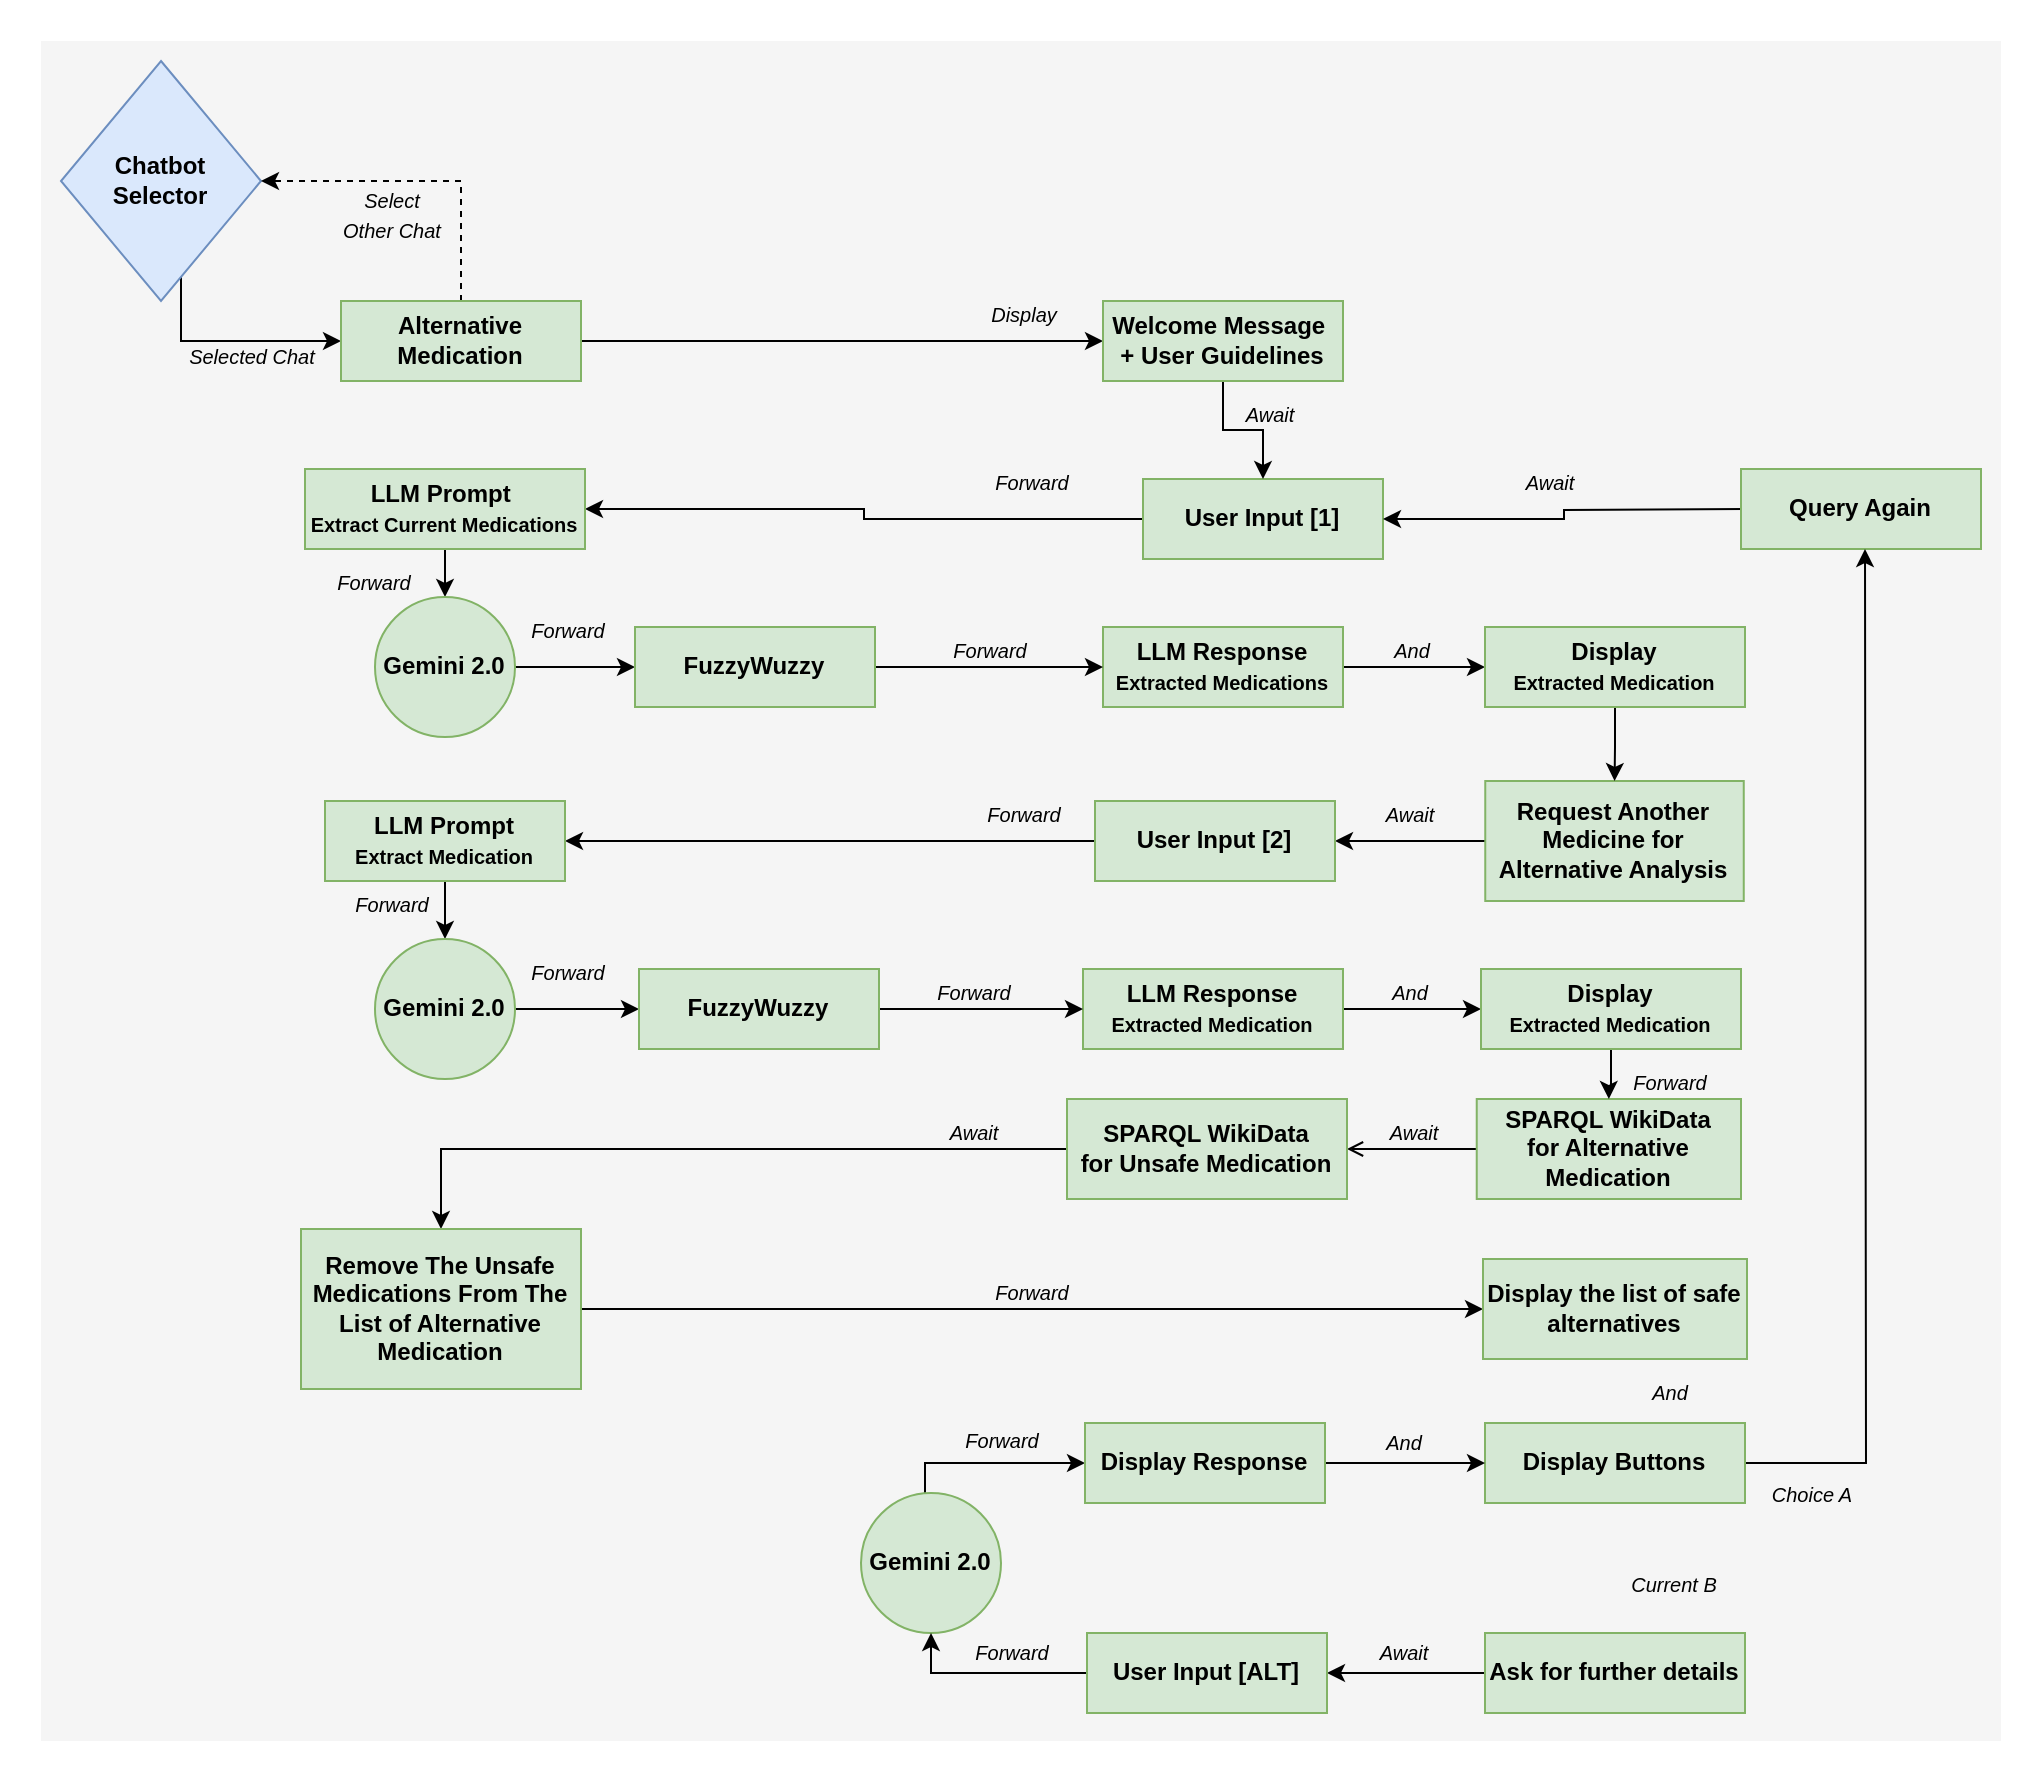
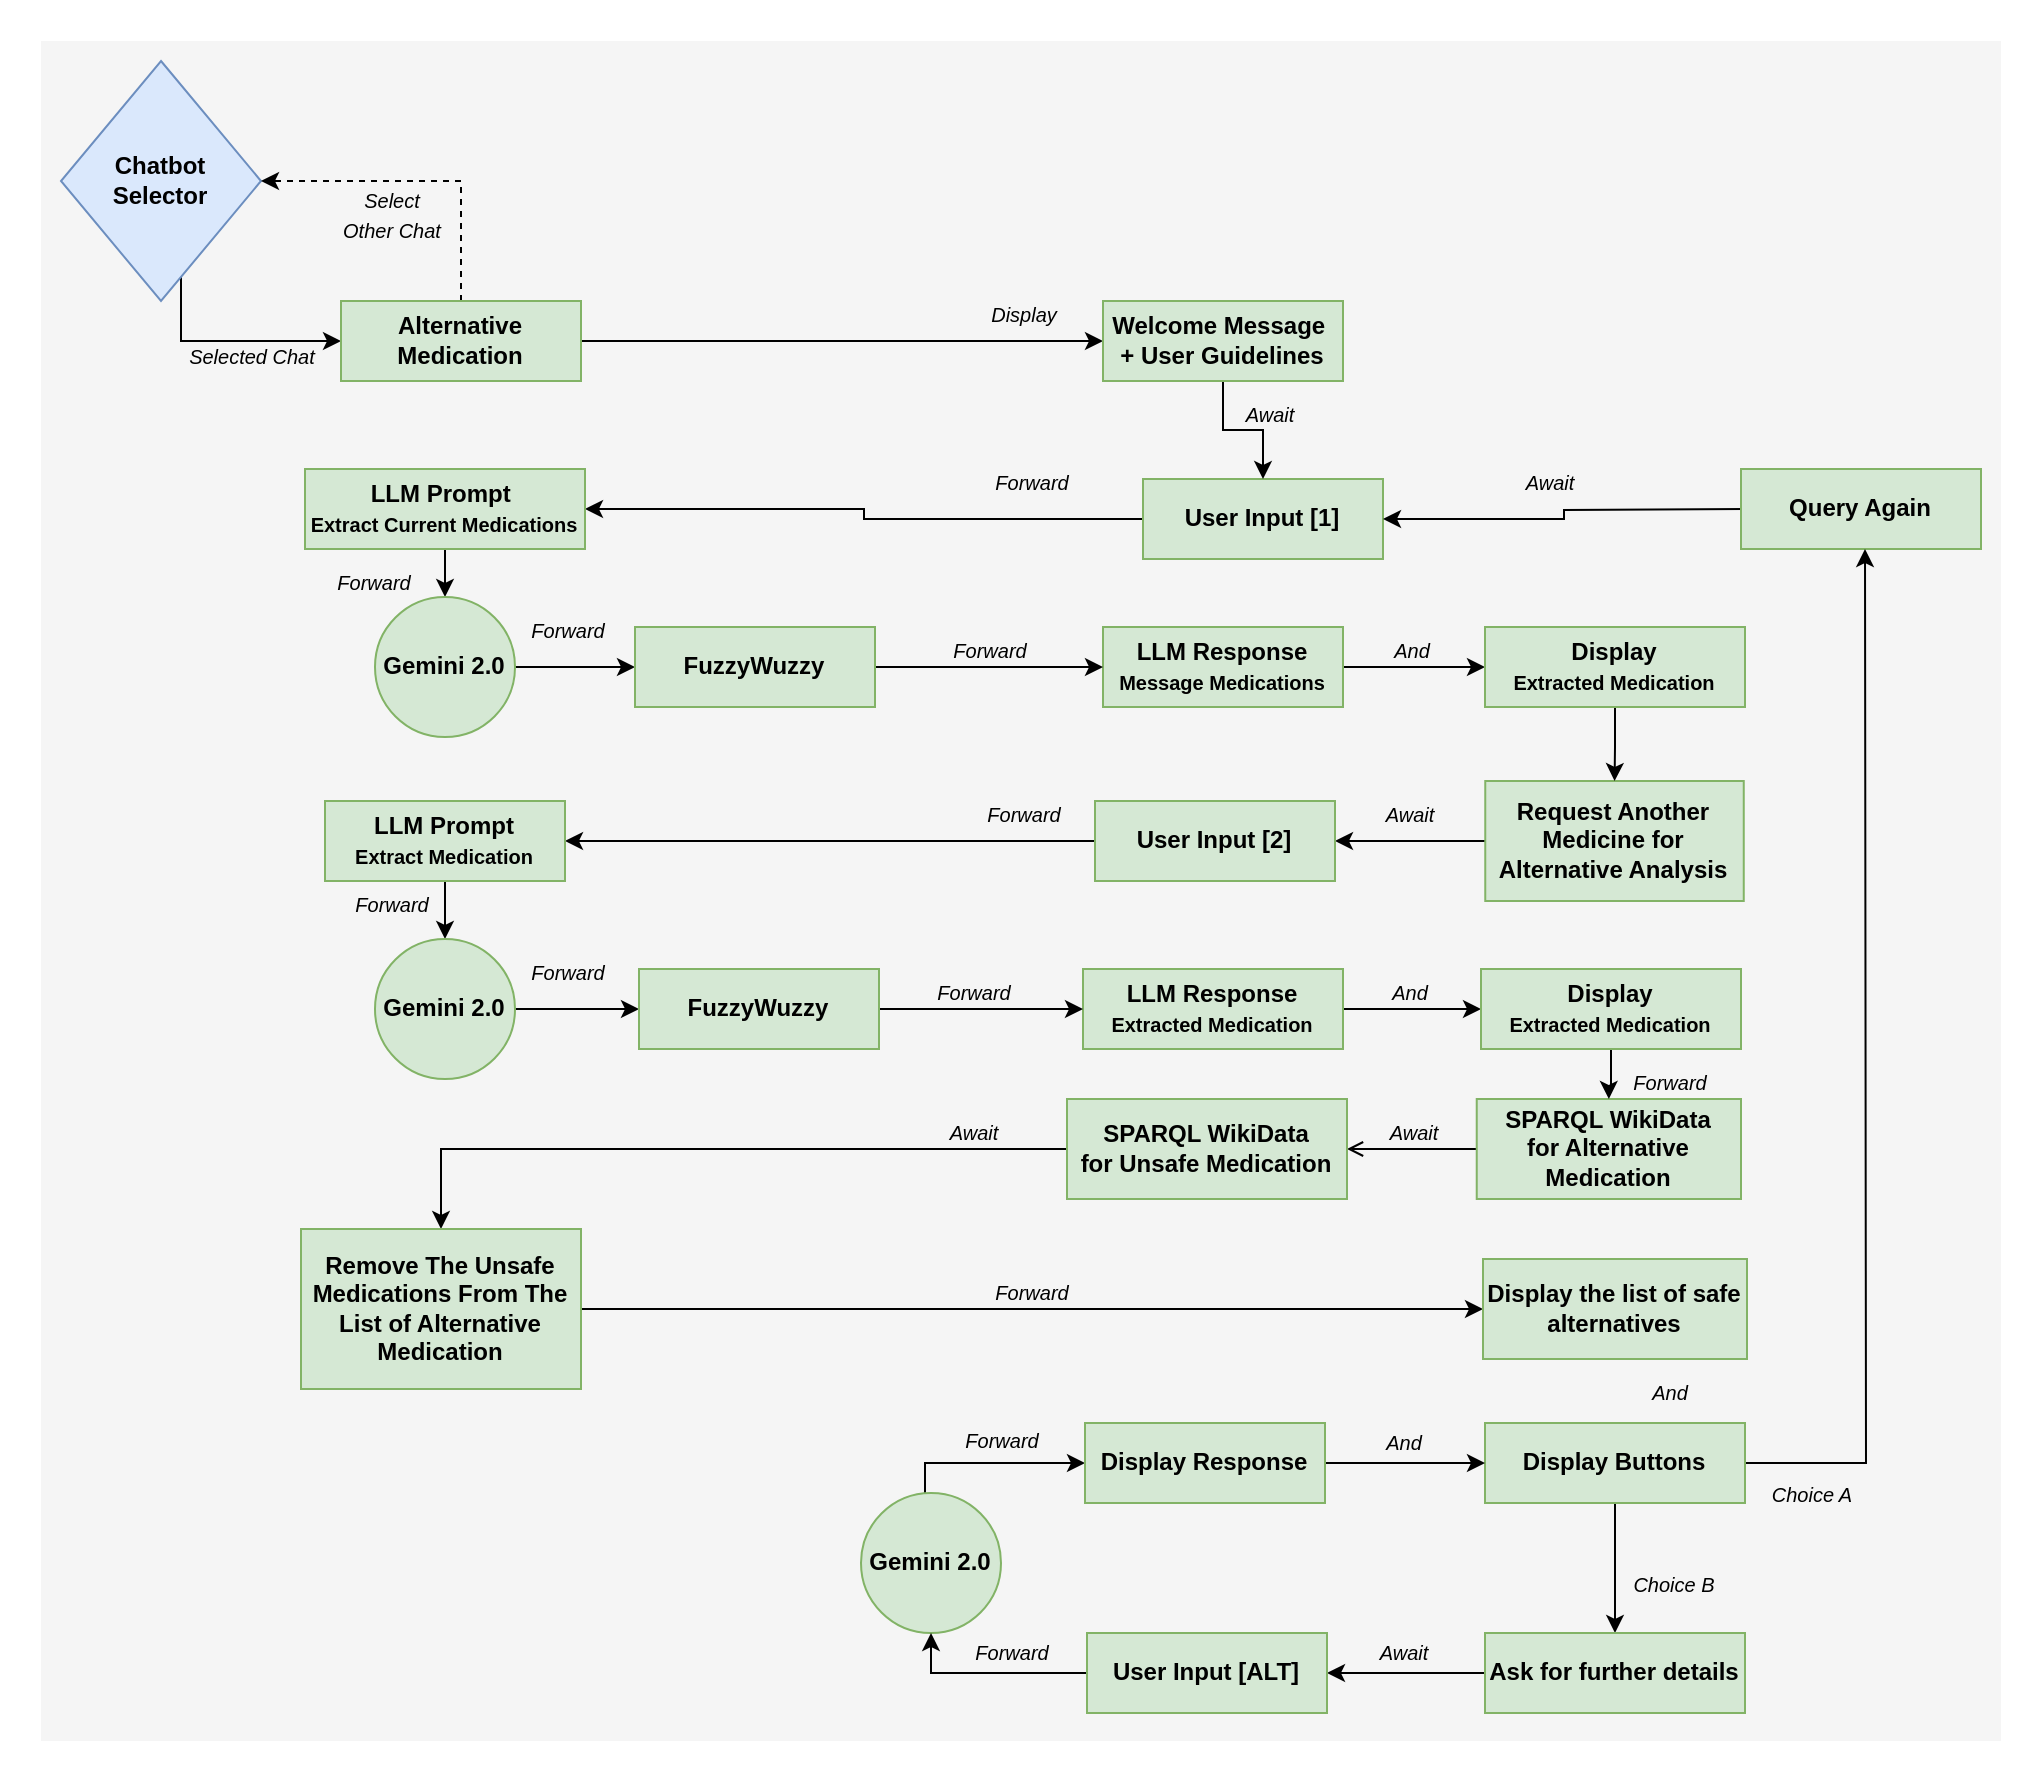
(1223, 667) -> (1223, 667)
none -> (1615, 1561)
(1675, 1585) -> (1675, 1585)
